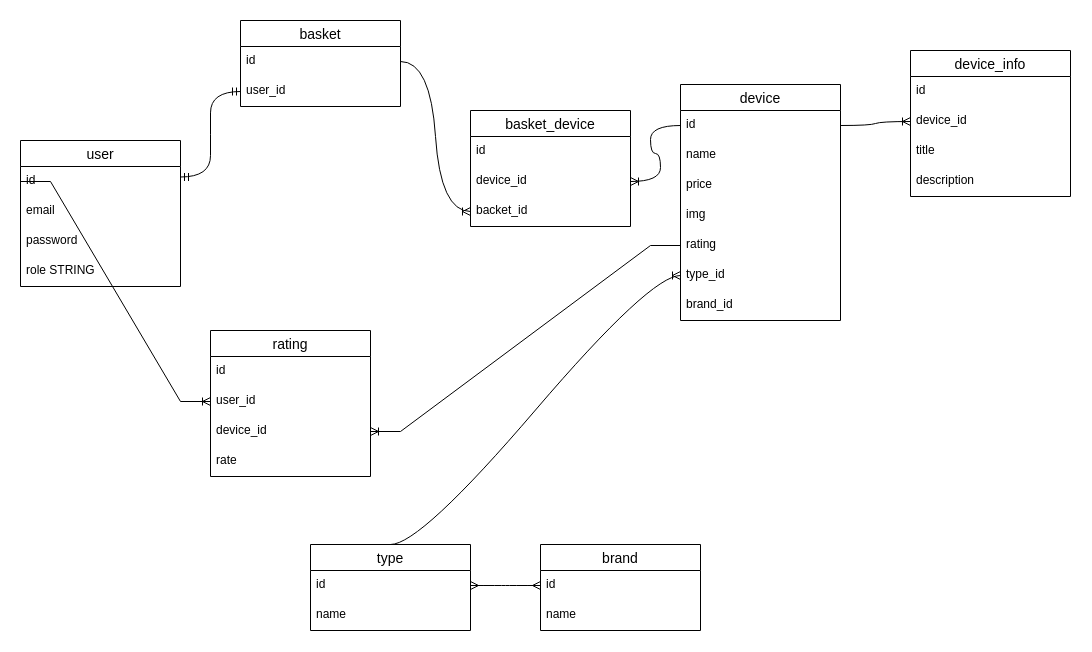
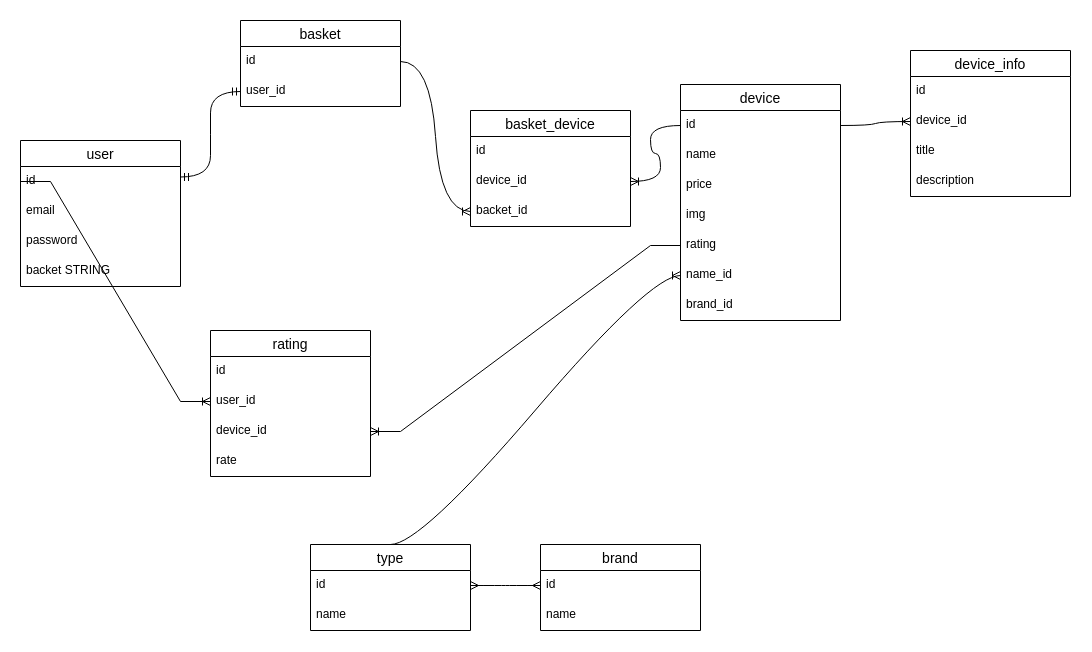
(60, 270) -> (68, 270)
(708, 274) -> (708, 274)
